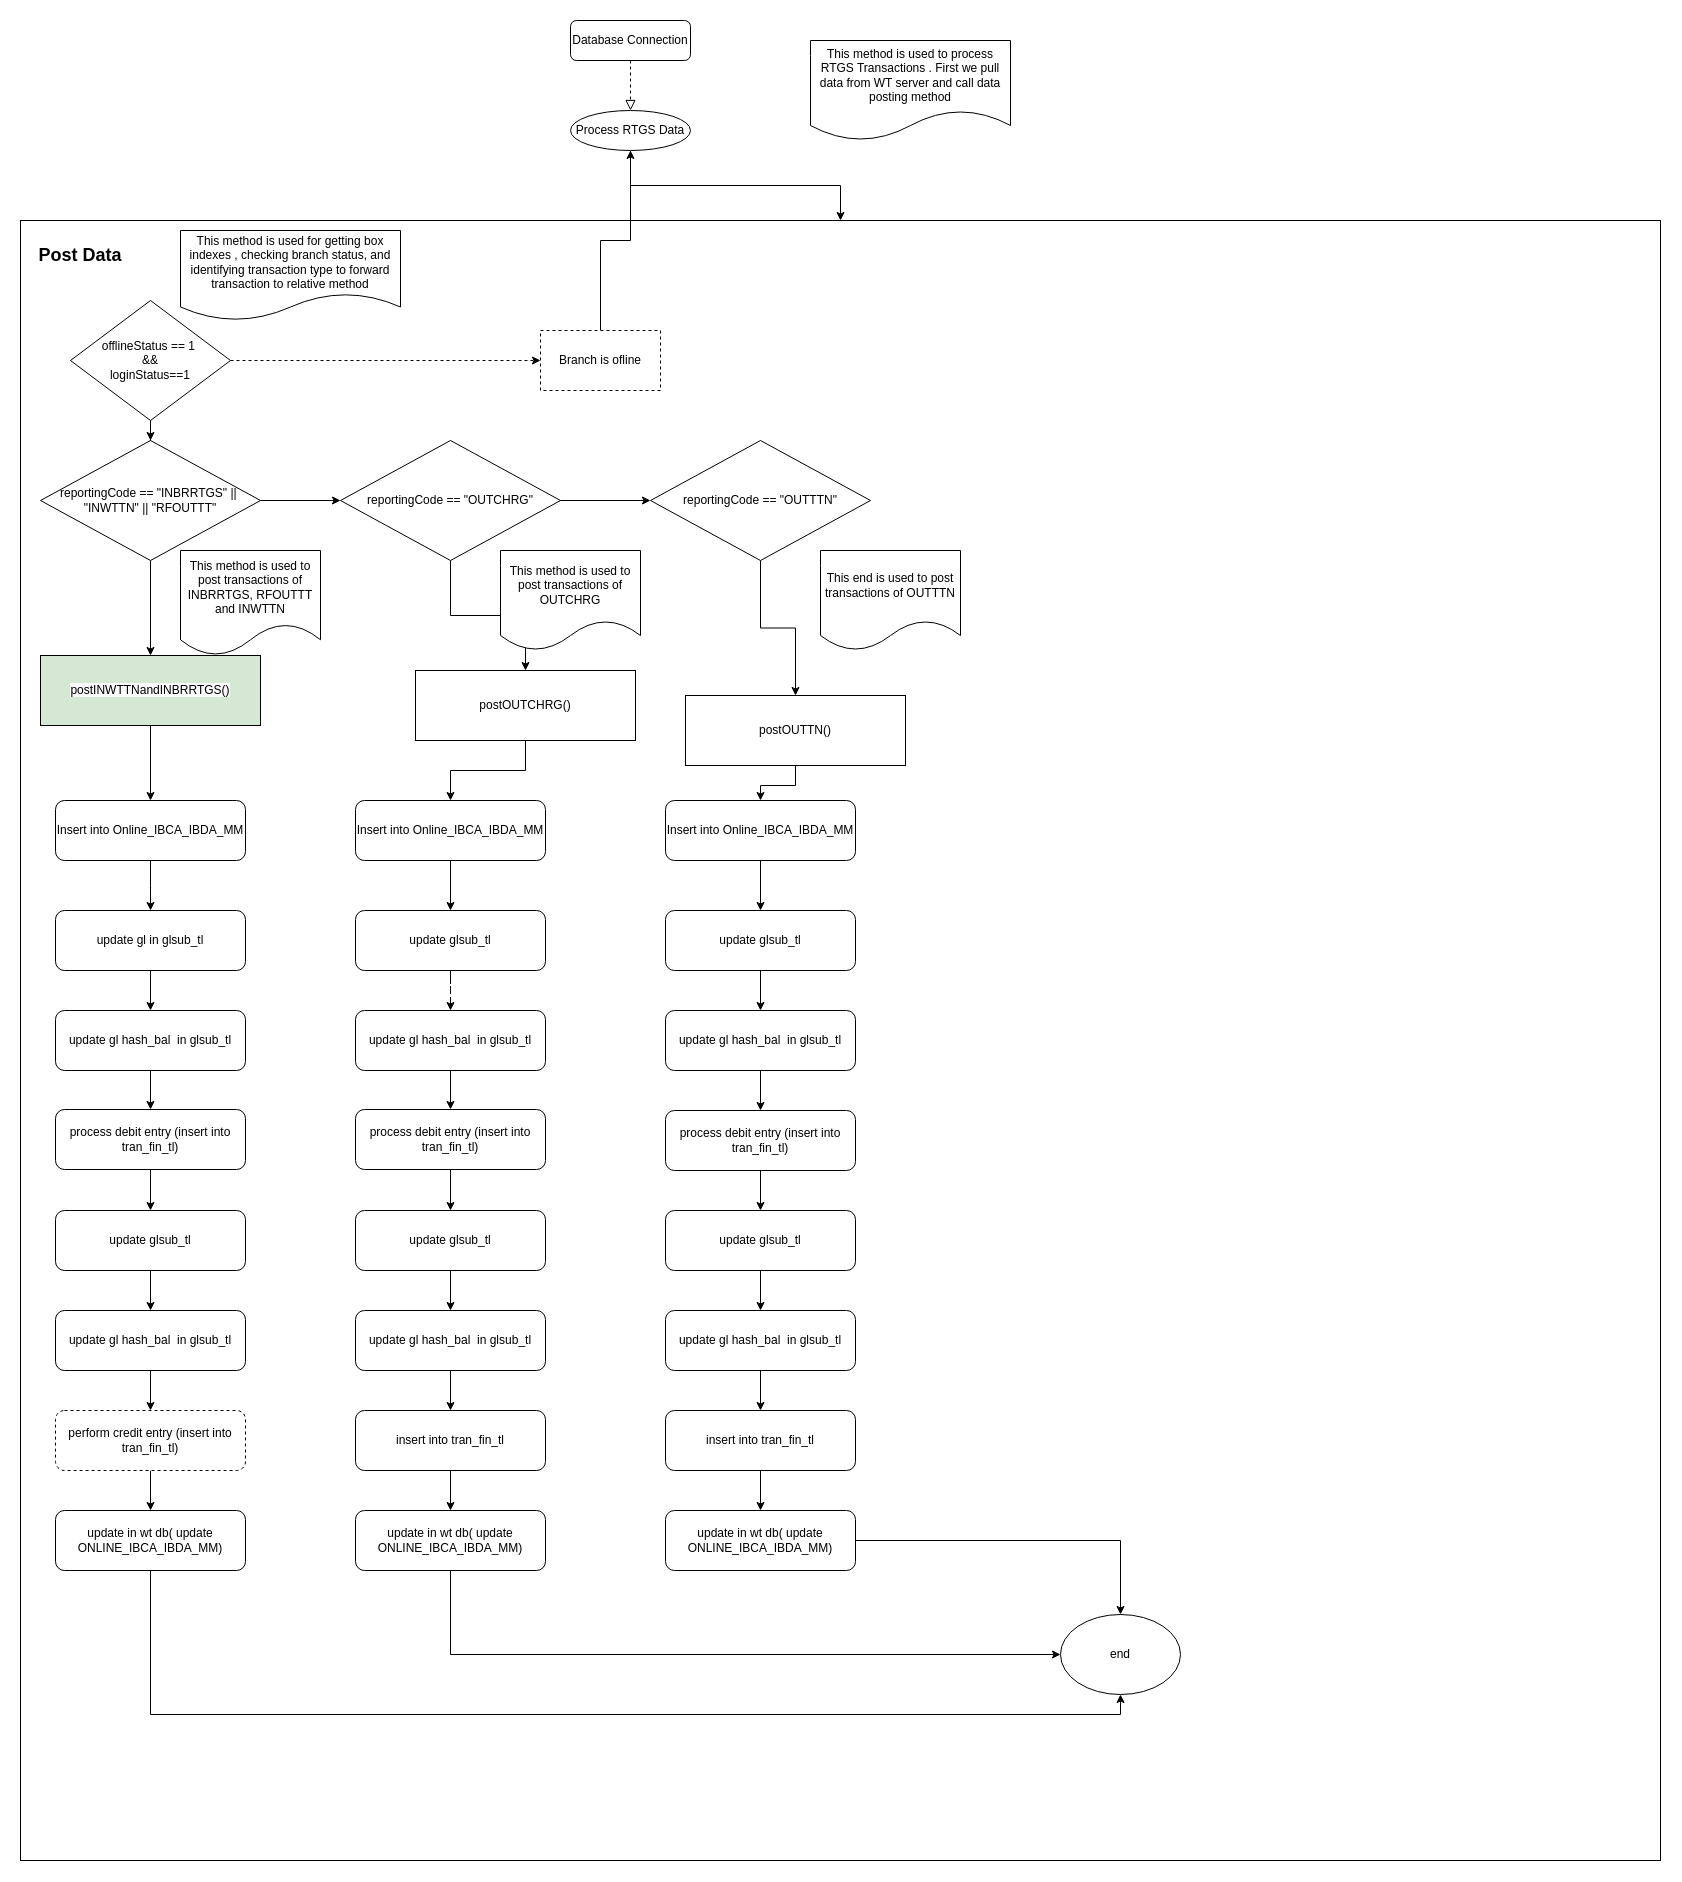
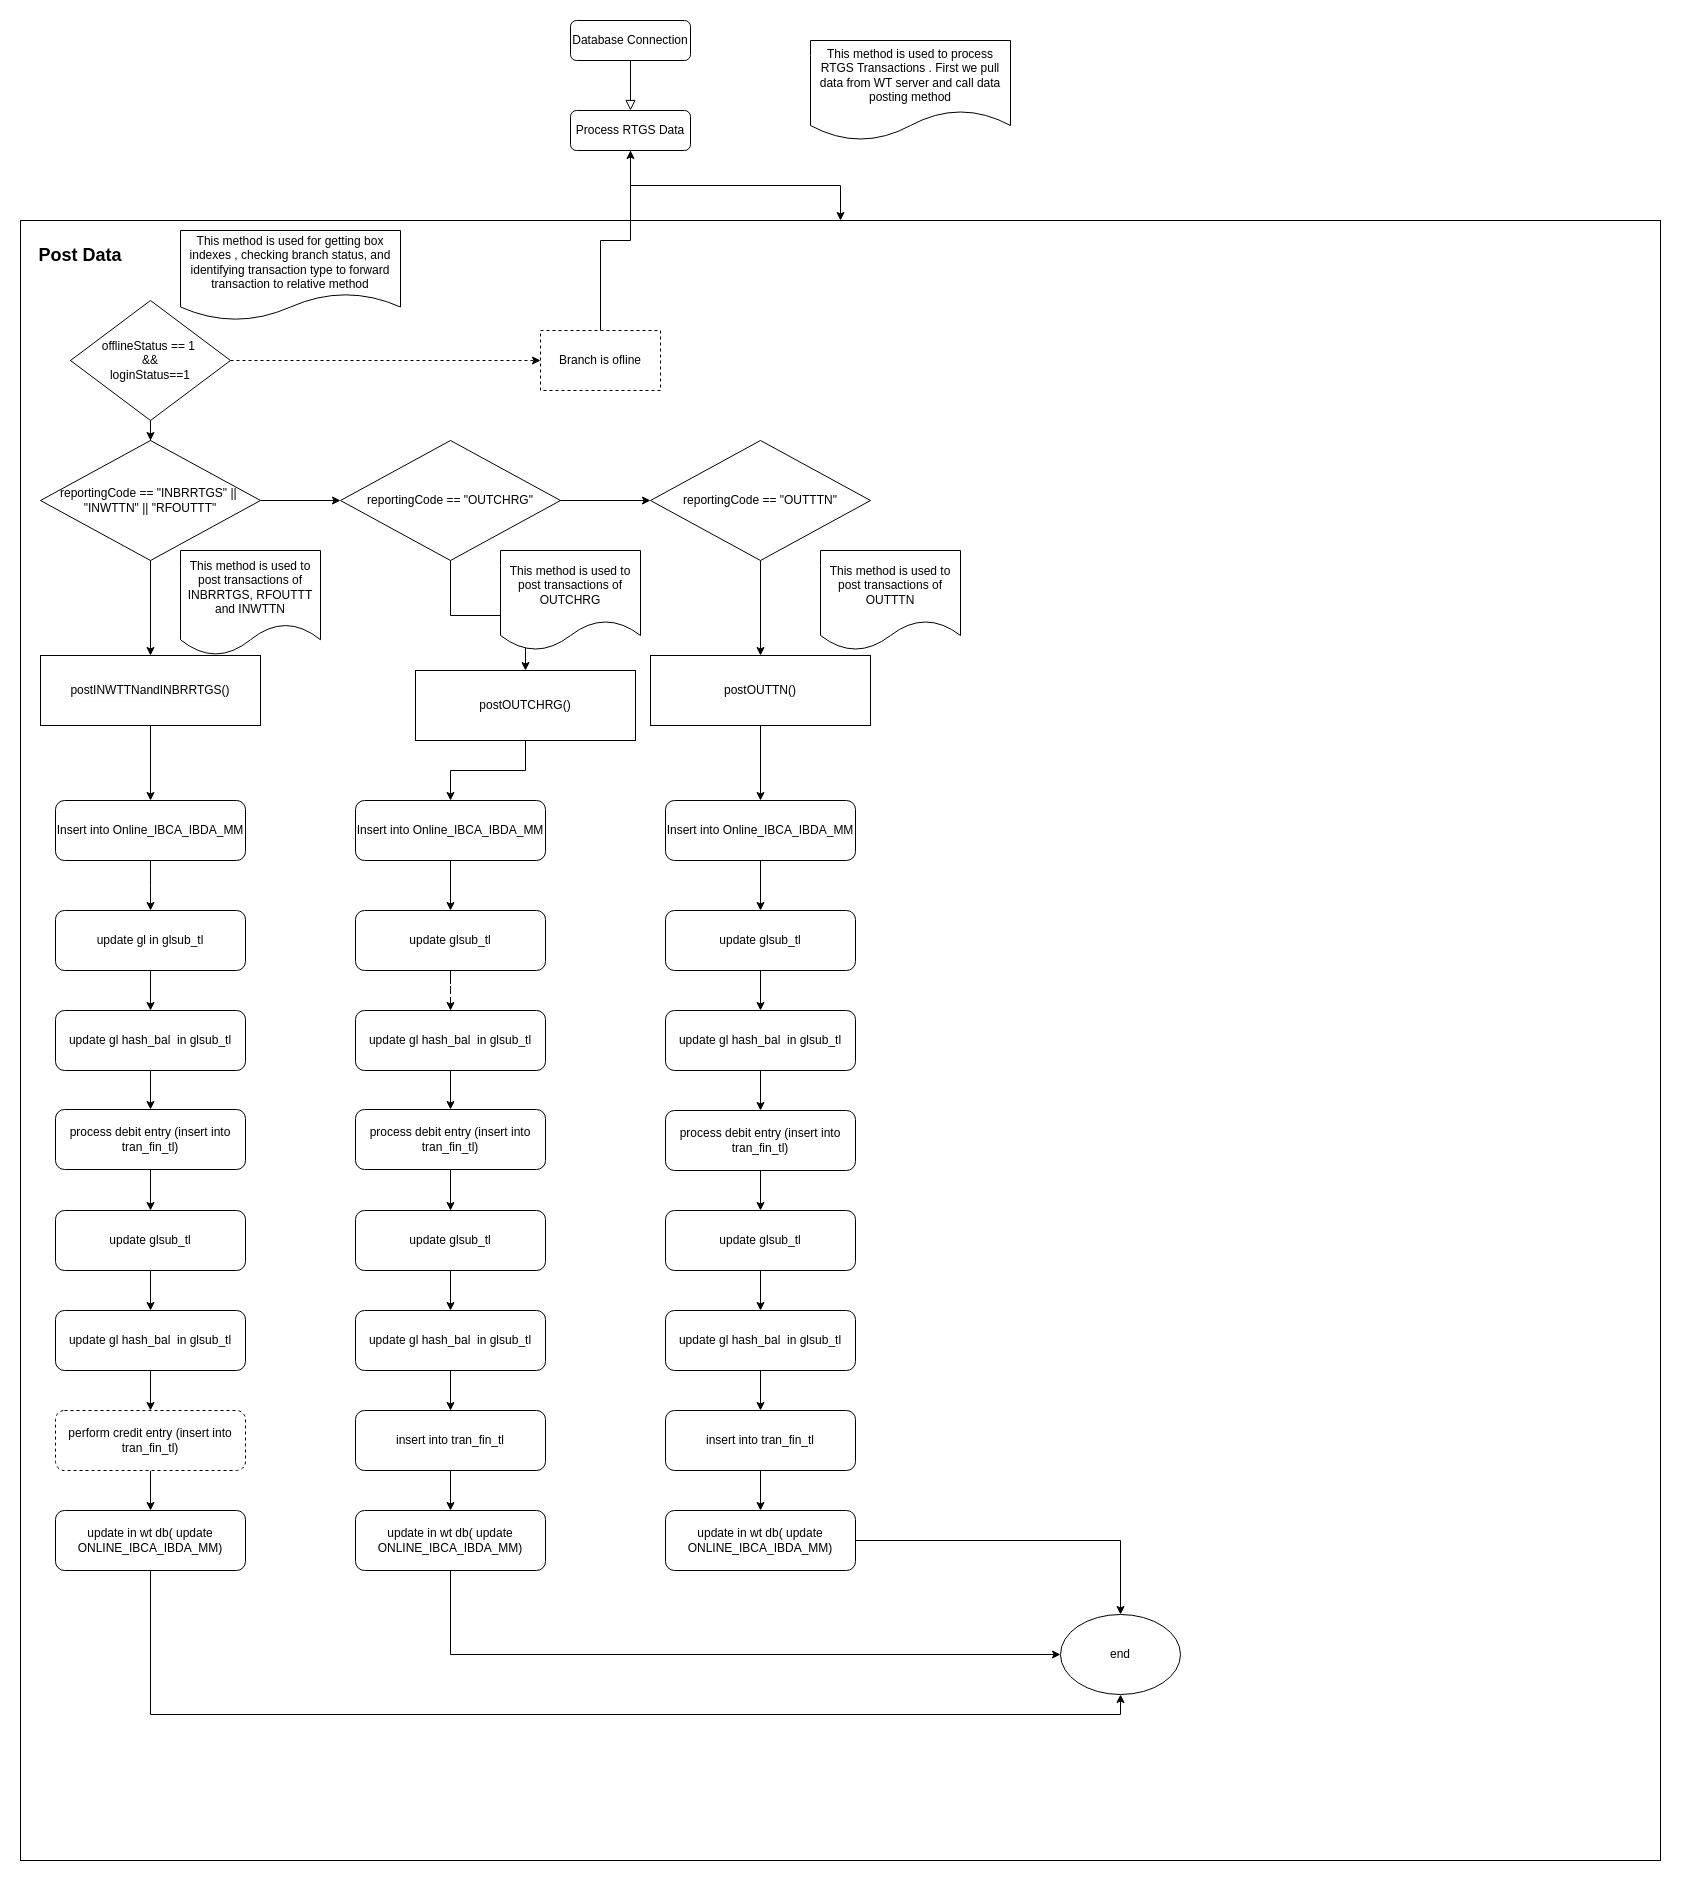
(631, 80) -> (631, 80)
(631, 131) -> (631, 131)
(891, 586) -> (891, 586)
(151, 691) -> (151, 691)
(796, 731) -> (761, 691)
